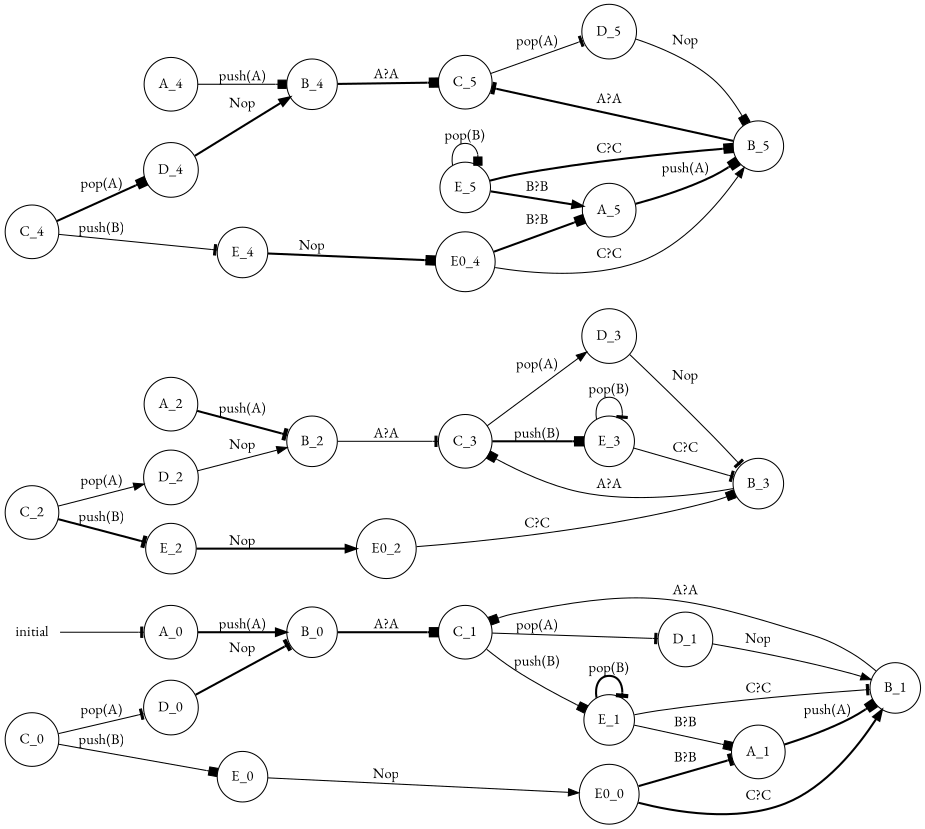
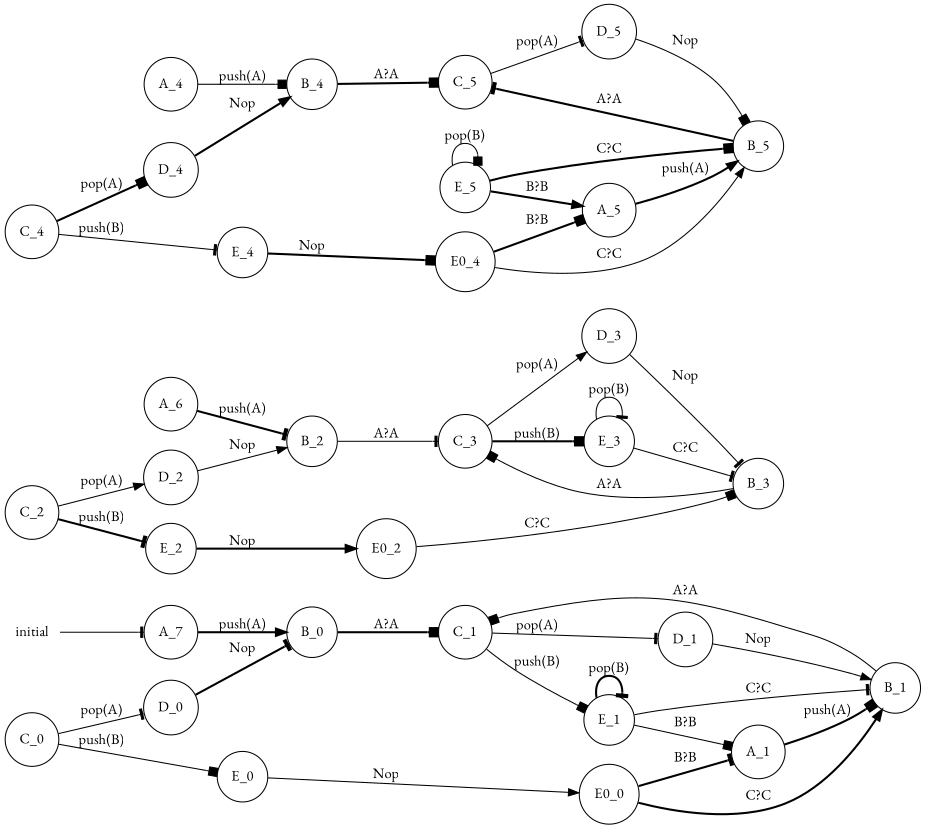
(683, 189) -> (683, 189)
(171, 404) -> (171, 404)
(171, 632) -> (171, 632)
